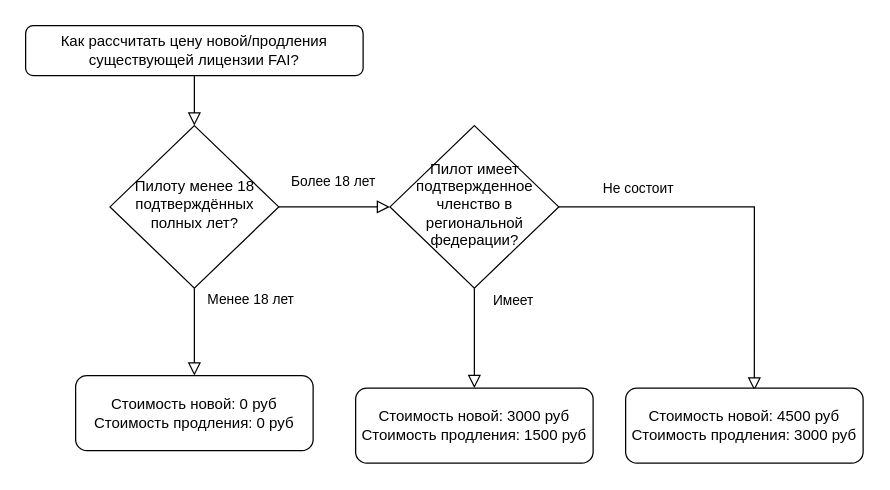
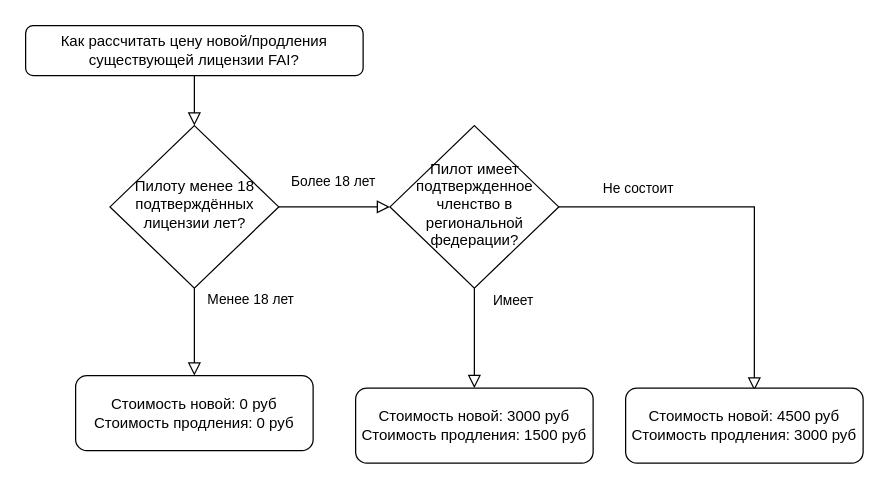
(195, 204) -> (195, 204)
